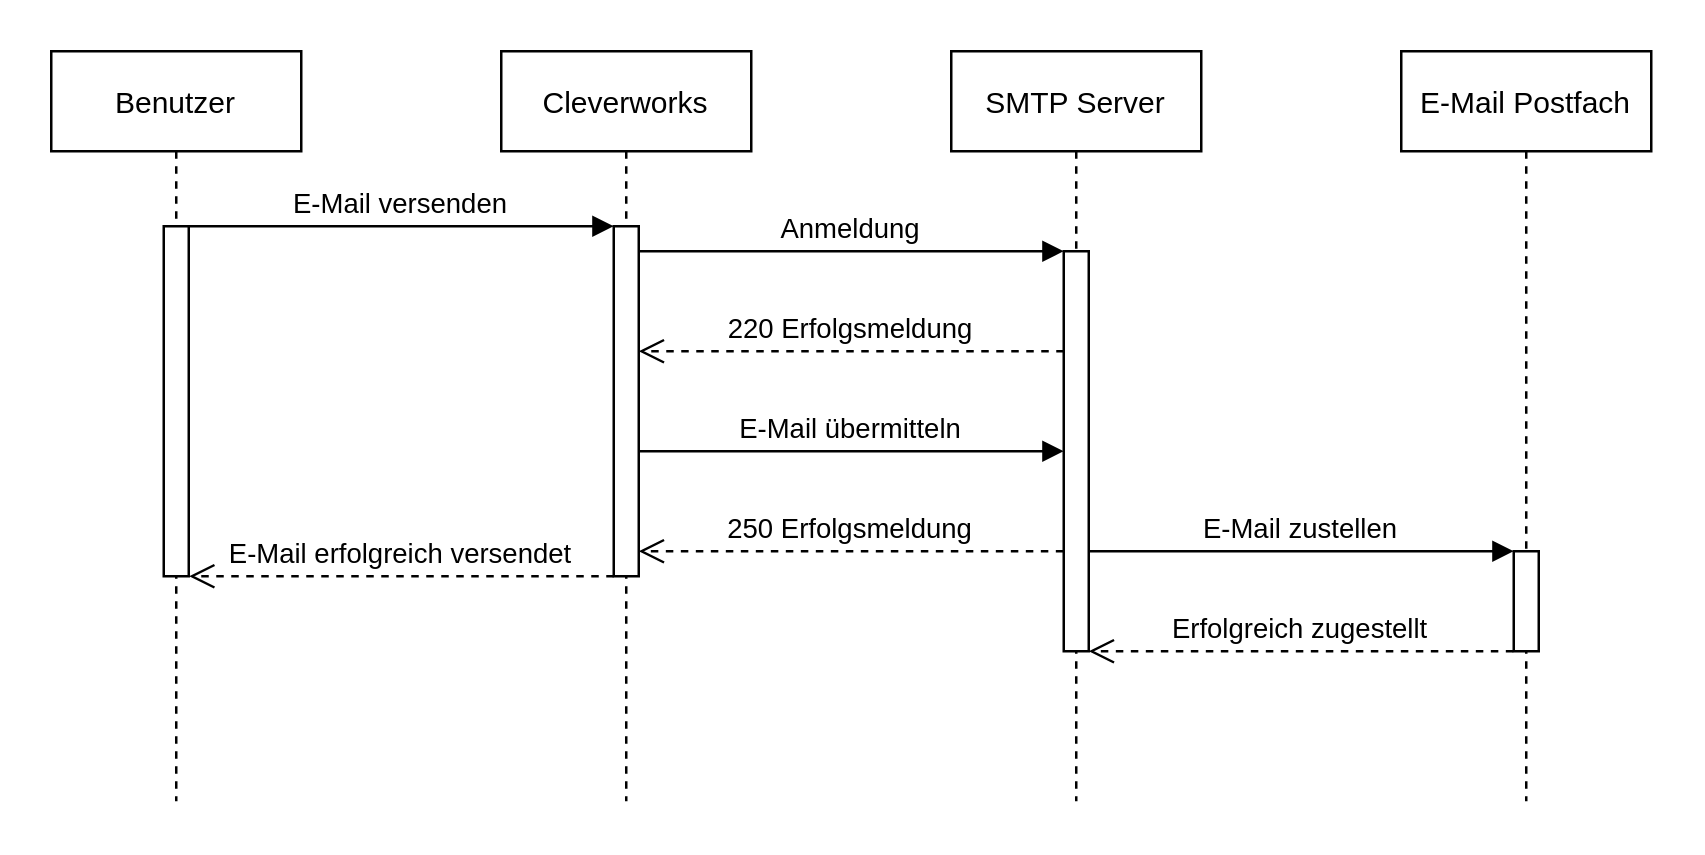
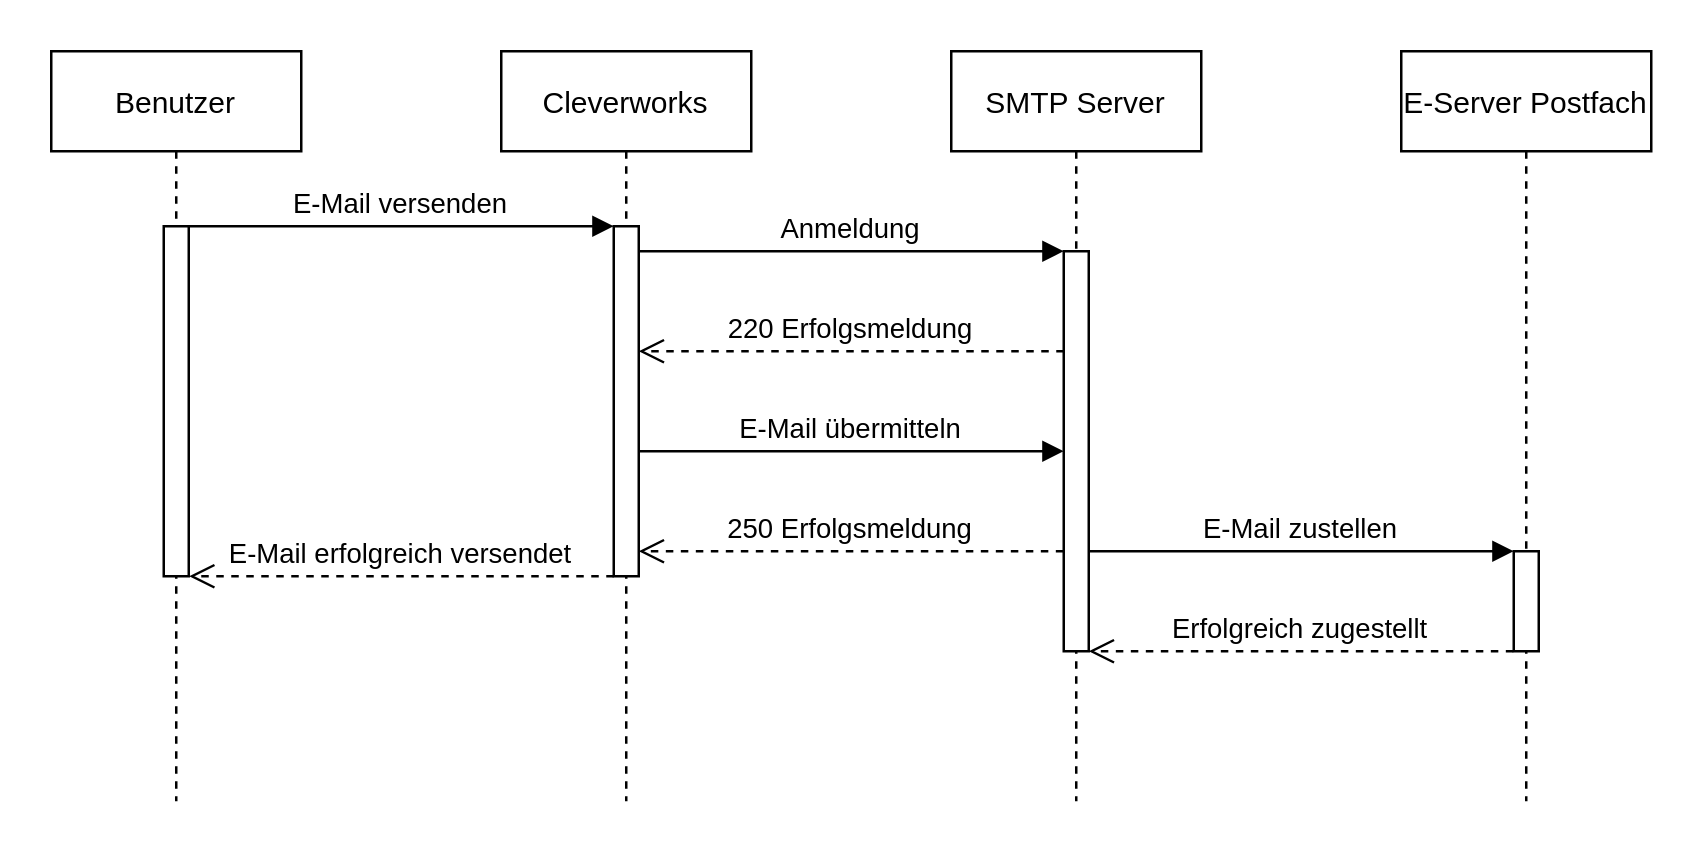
(1525, 103) -> (1525, 103)
